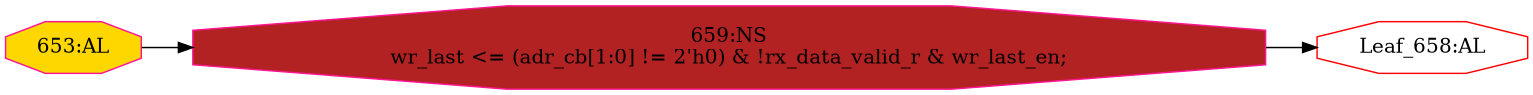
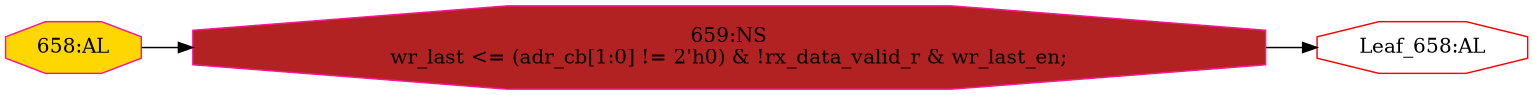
(73, 48) -> (73, 48)
